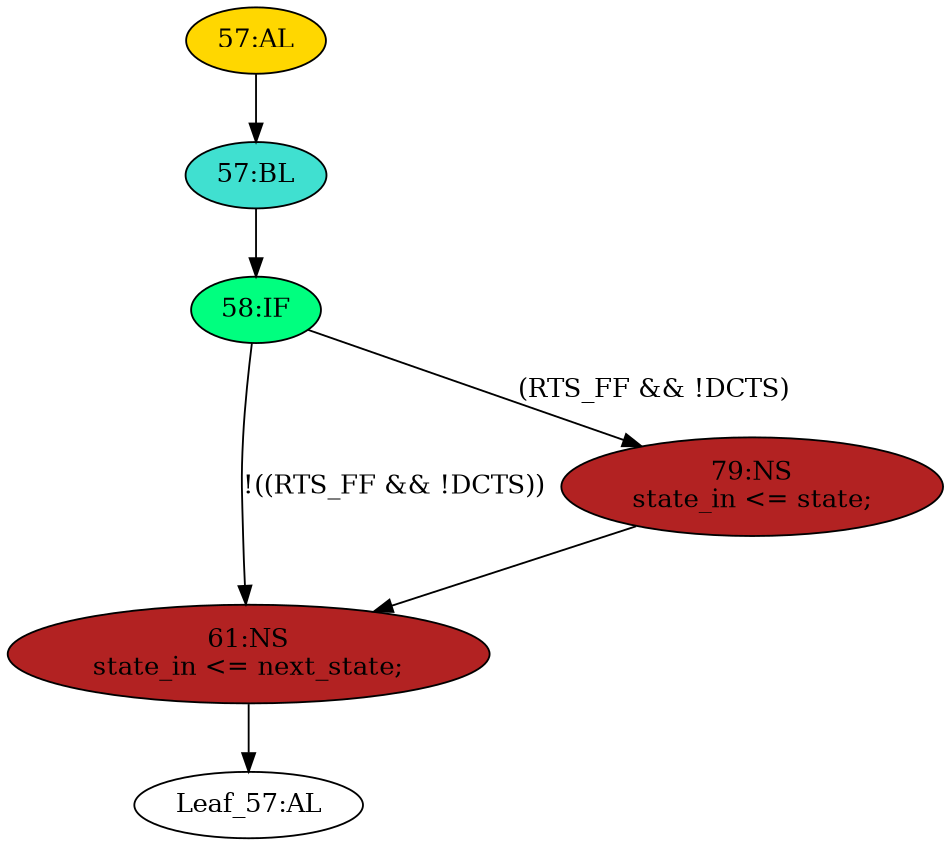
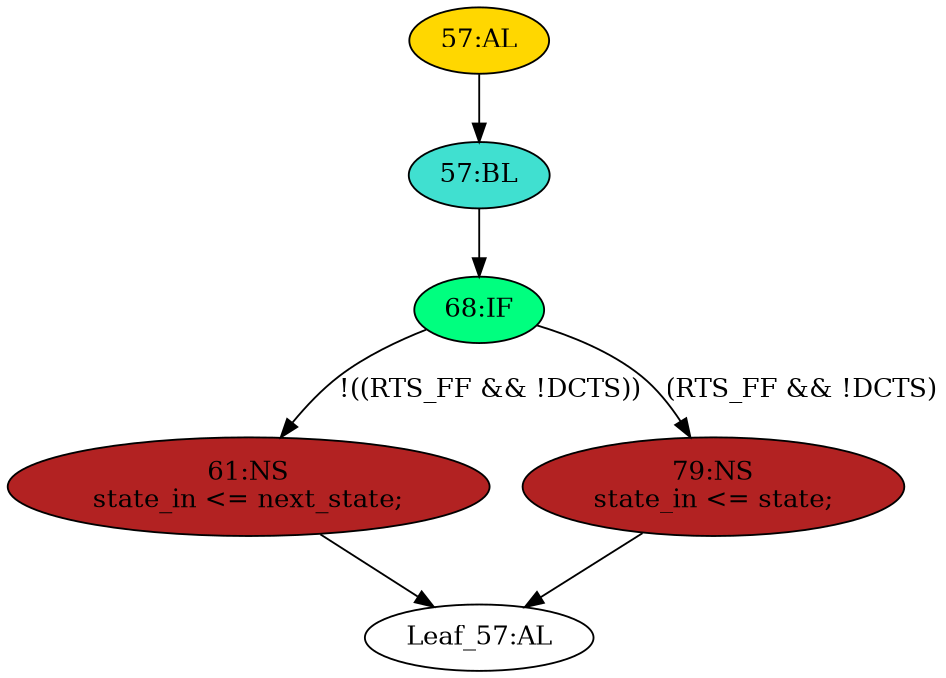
(256, 310) -> (479, 310)
(514, 566) -> (591, 565)
